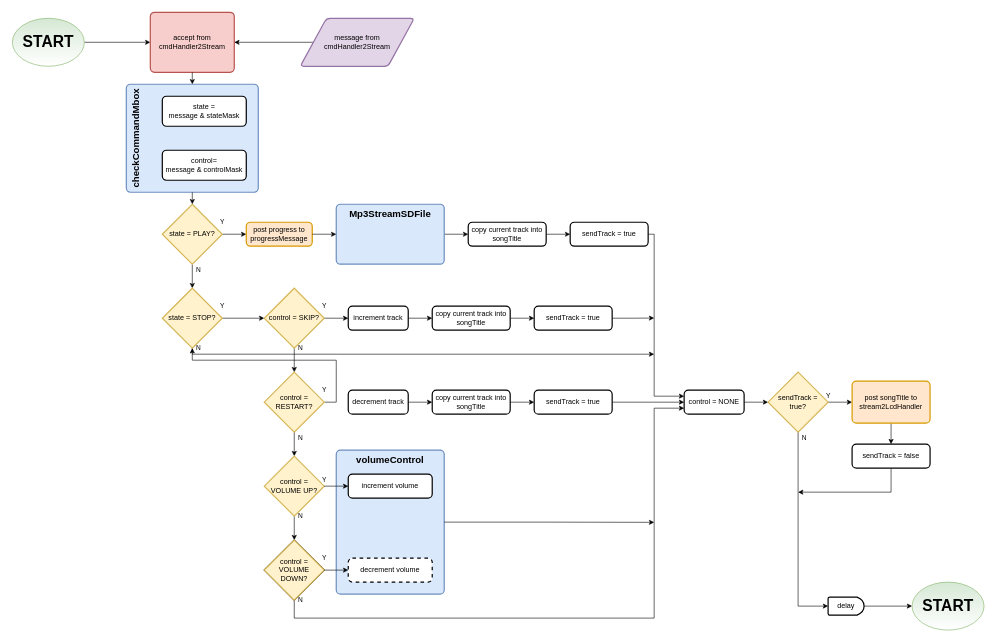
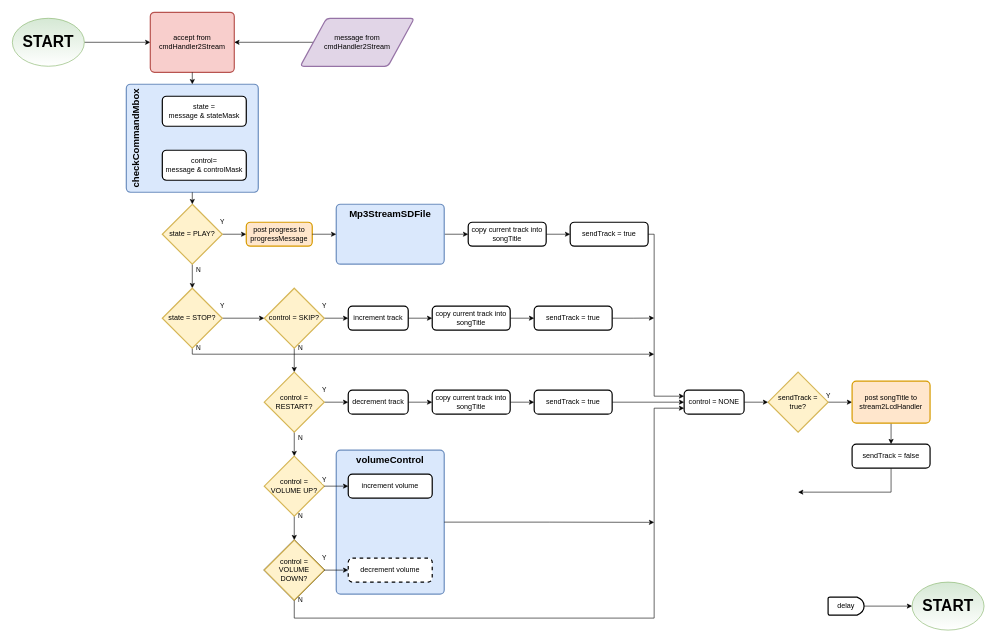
(284, 360) -> (342, 402)
(798, 605) -> none
